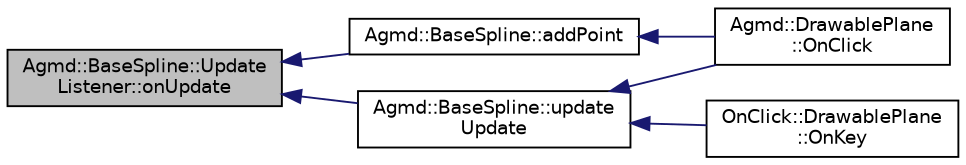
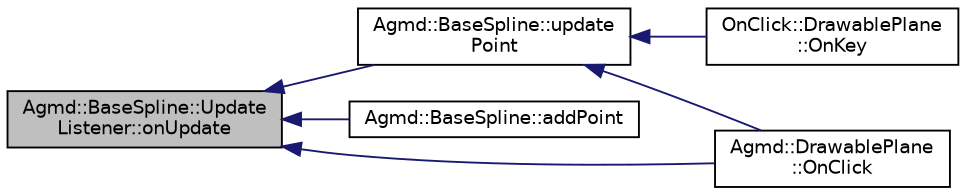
(687, 37) -> (508, 164)
(494, 119) -> (494, 37)
